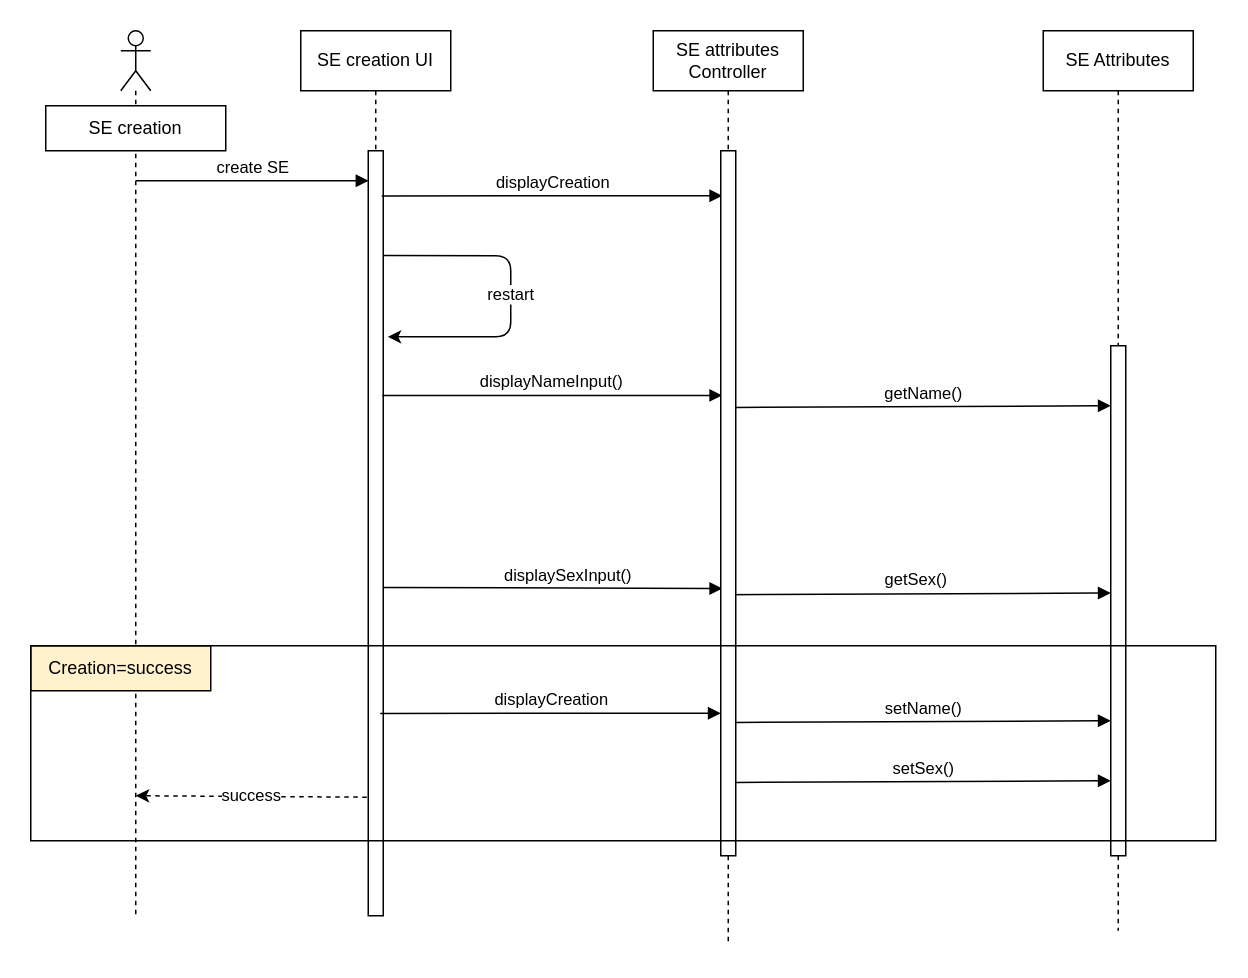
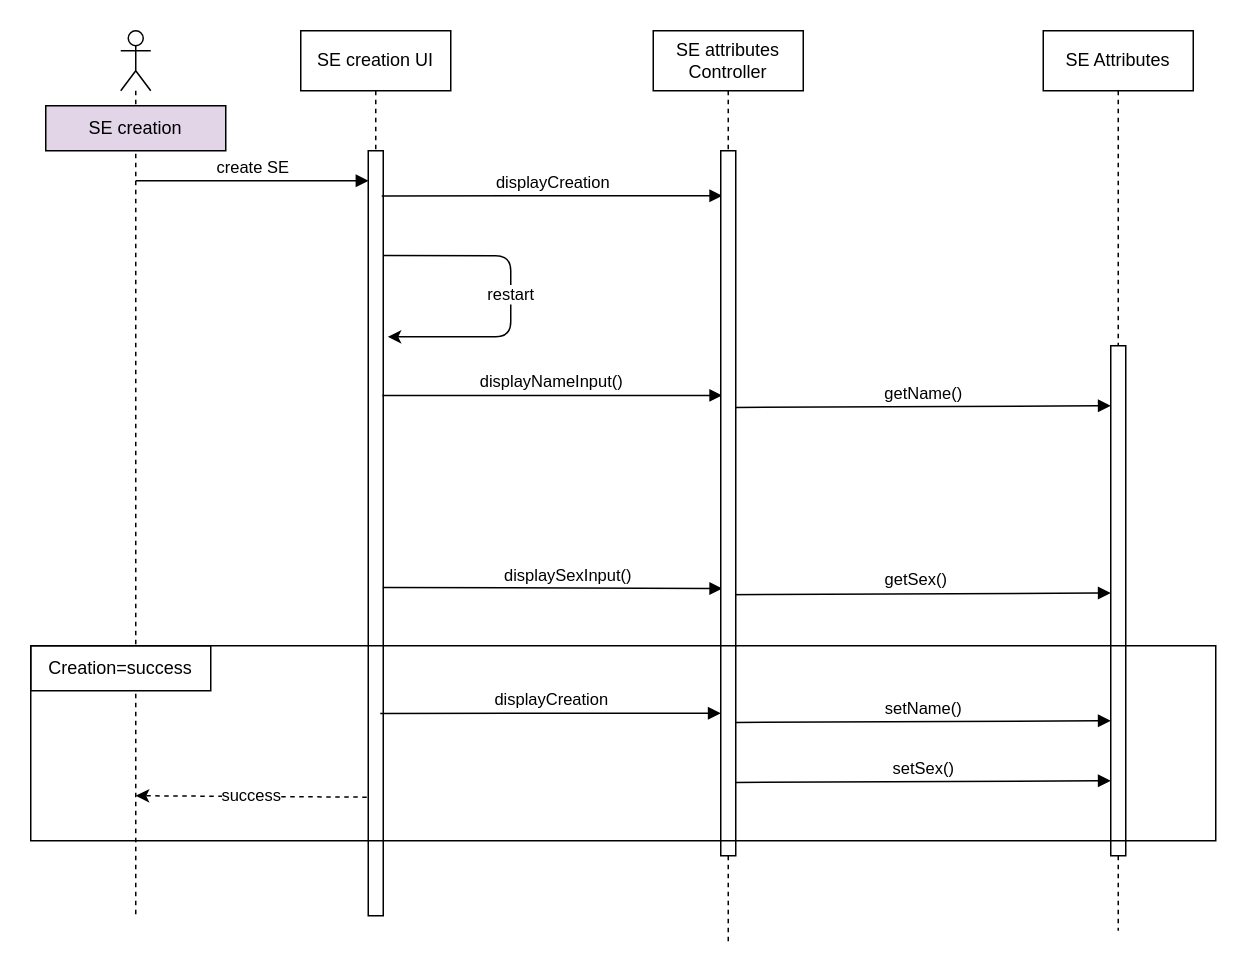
(136, 128) -> (136, 128)
(121, 668) -> (121, 668)
